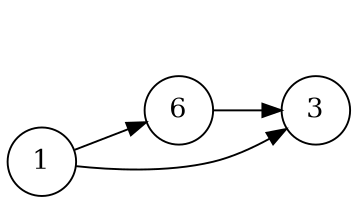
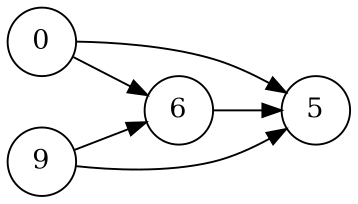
none -> (42, 42)
(316, 110) -> (316, 110)
(42, 162) -> (42, 162)
